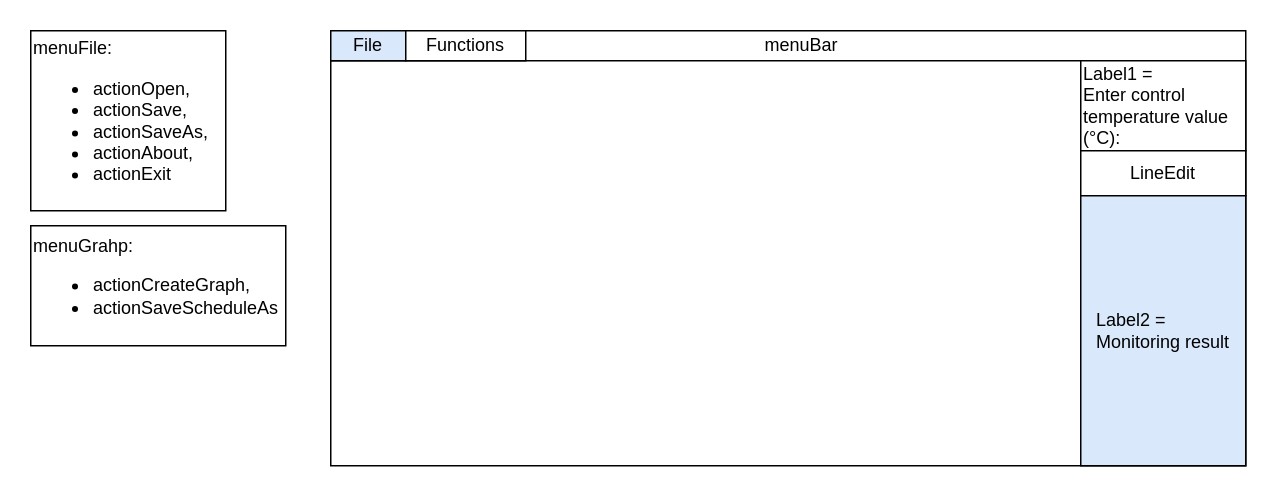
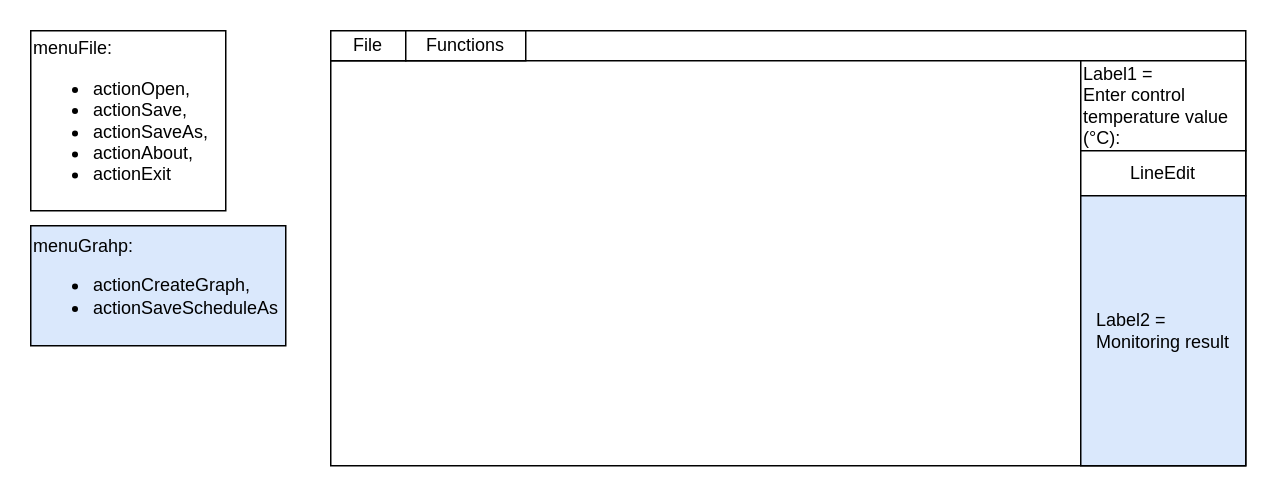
(368, 46) -> (368, 46)
(802, 46) -> none
(158, 286) -> (158, 286)
